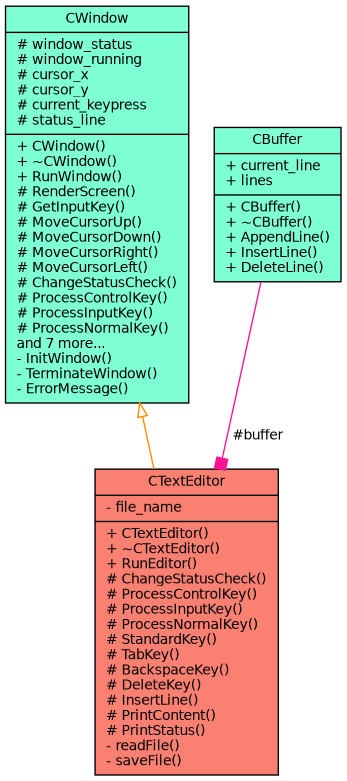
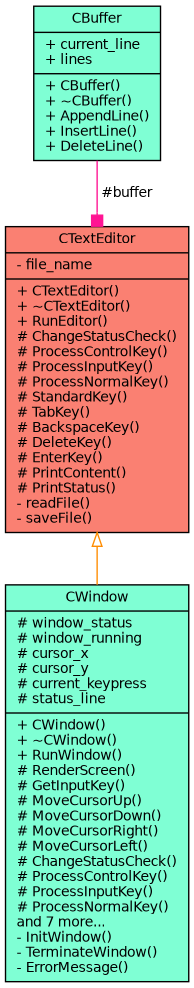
(148, 443) -> (97, 566)
(152, 701) -> (60, 458)
